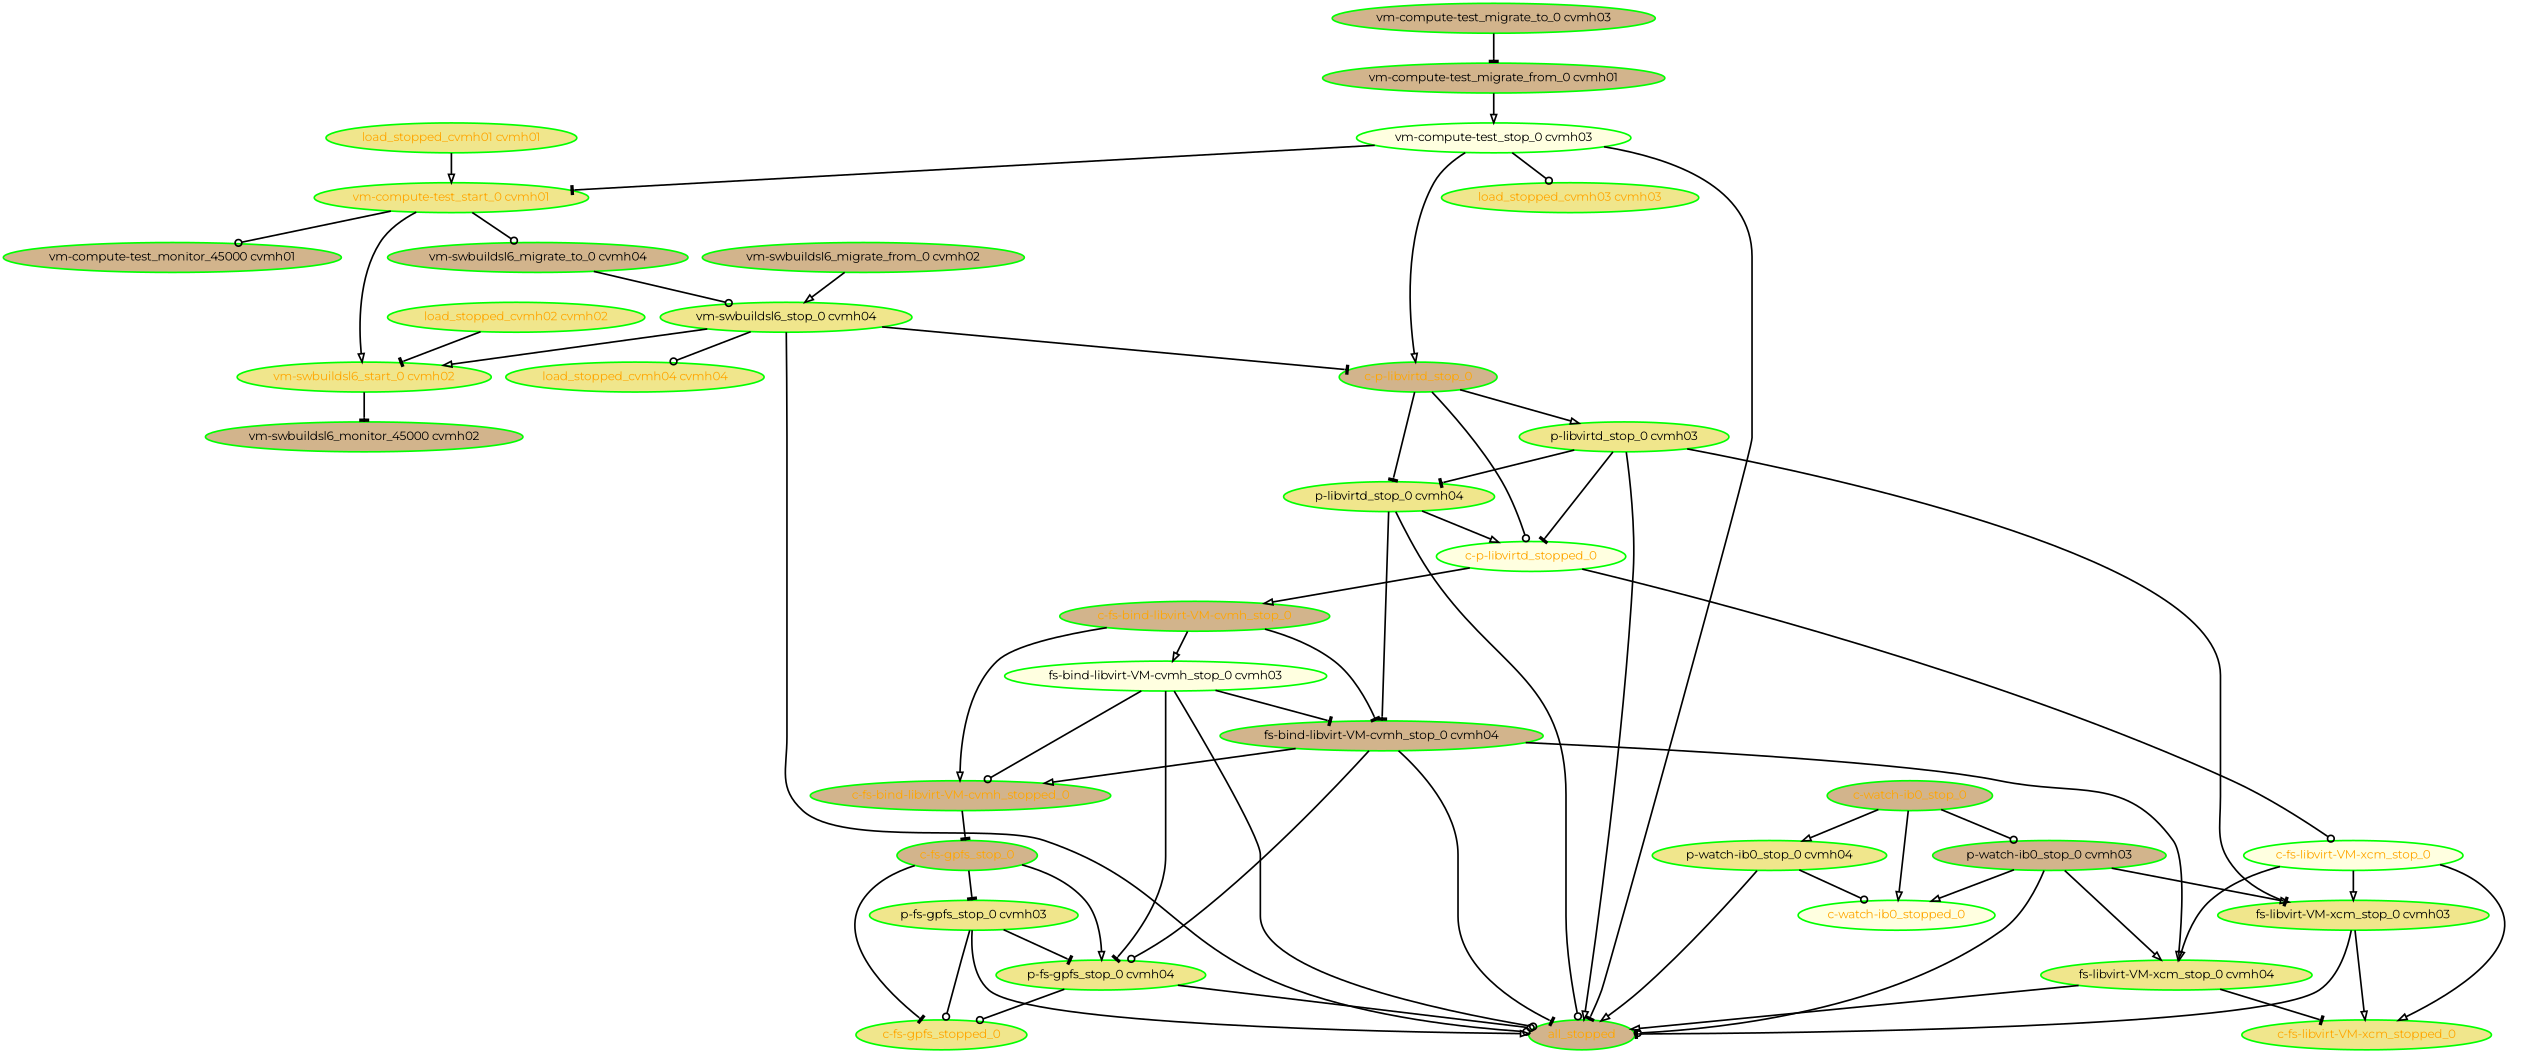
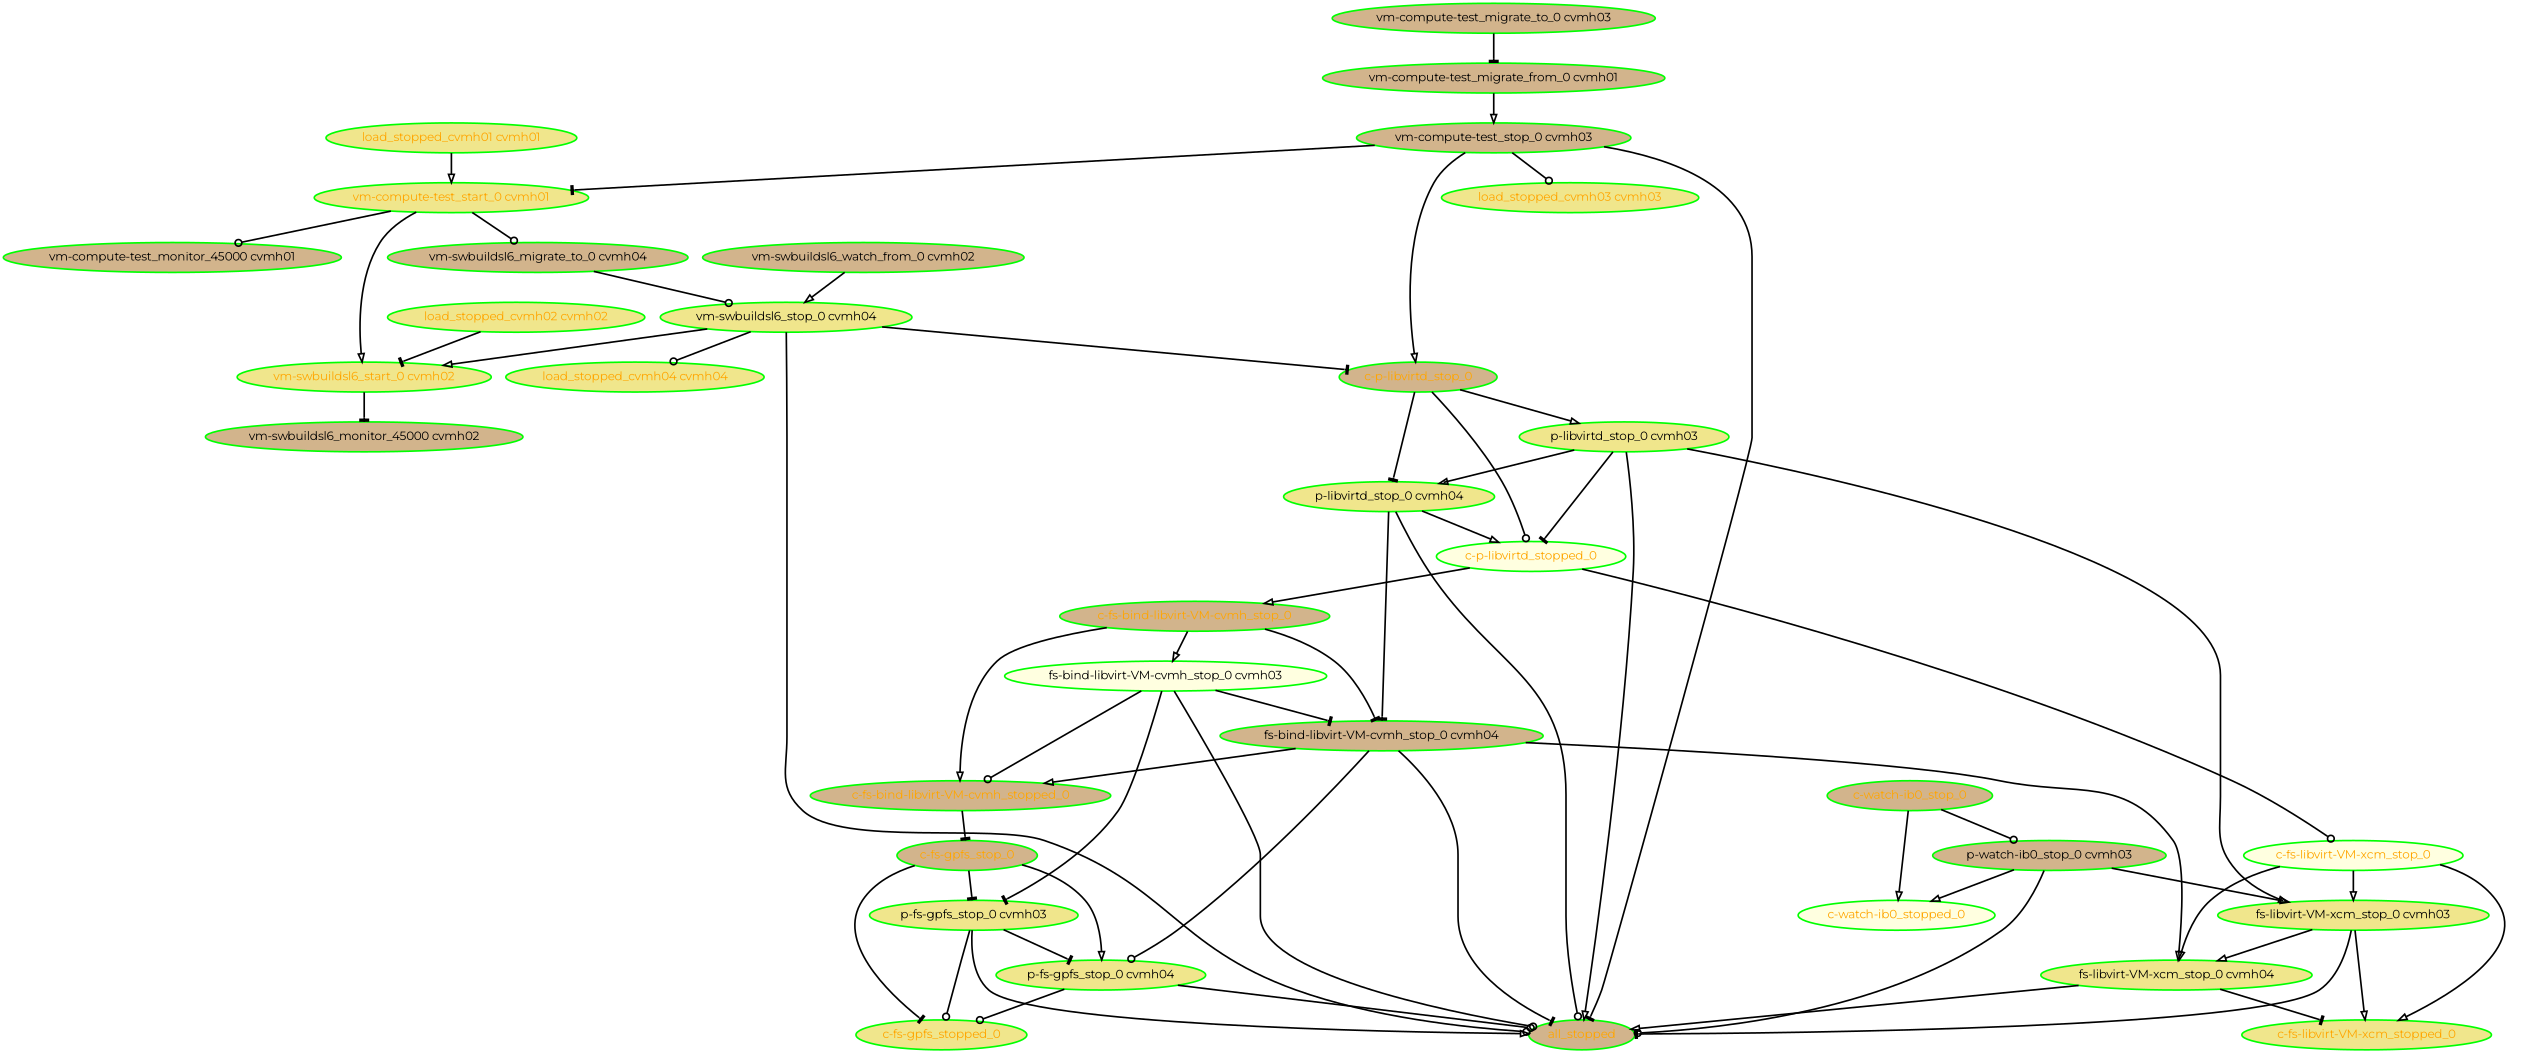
(1494, 138) -> (1494, 138)
(863, 257) -> (863, 257)
(1509, 466) -> (1509, 466)
(2098, 564) -> (2098, 564)
(1166, 830) -> (1114, 817)
(1769, 855) -> none
(2110, 912) -> (2269, 944)
